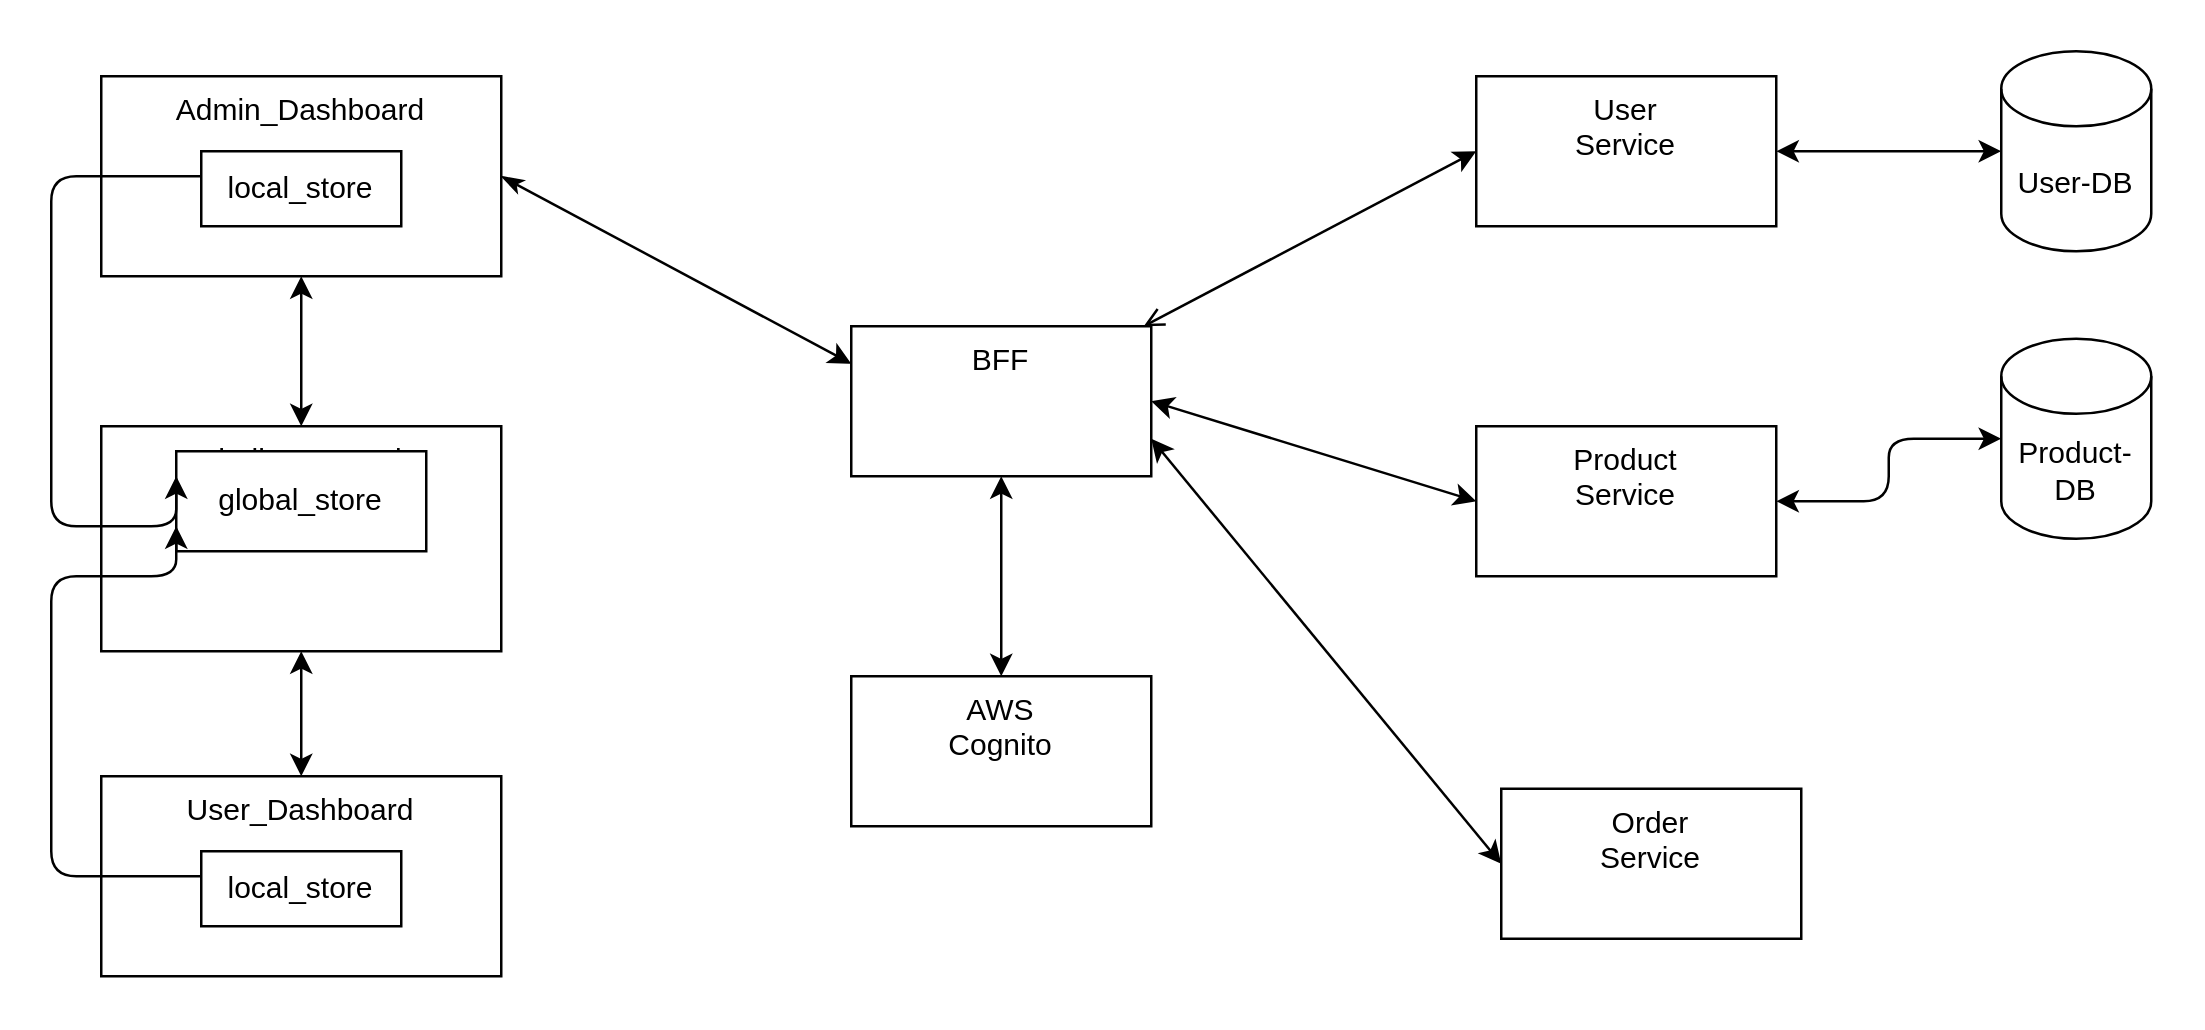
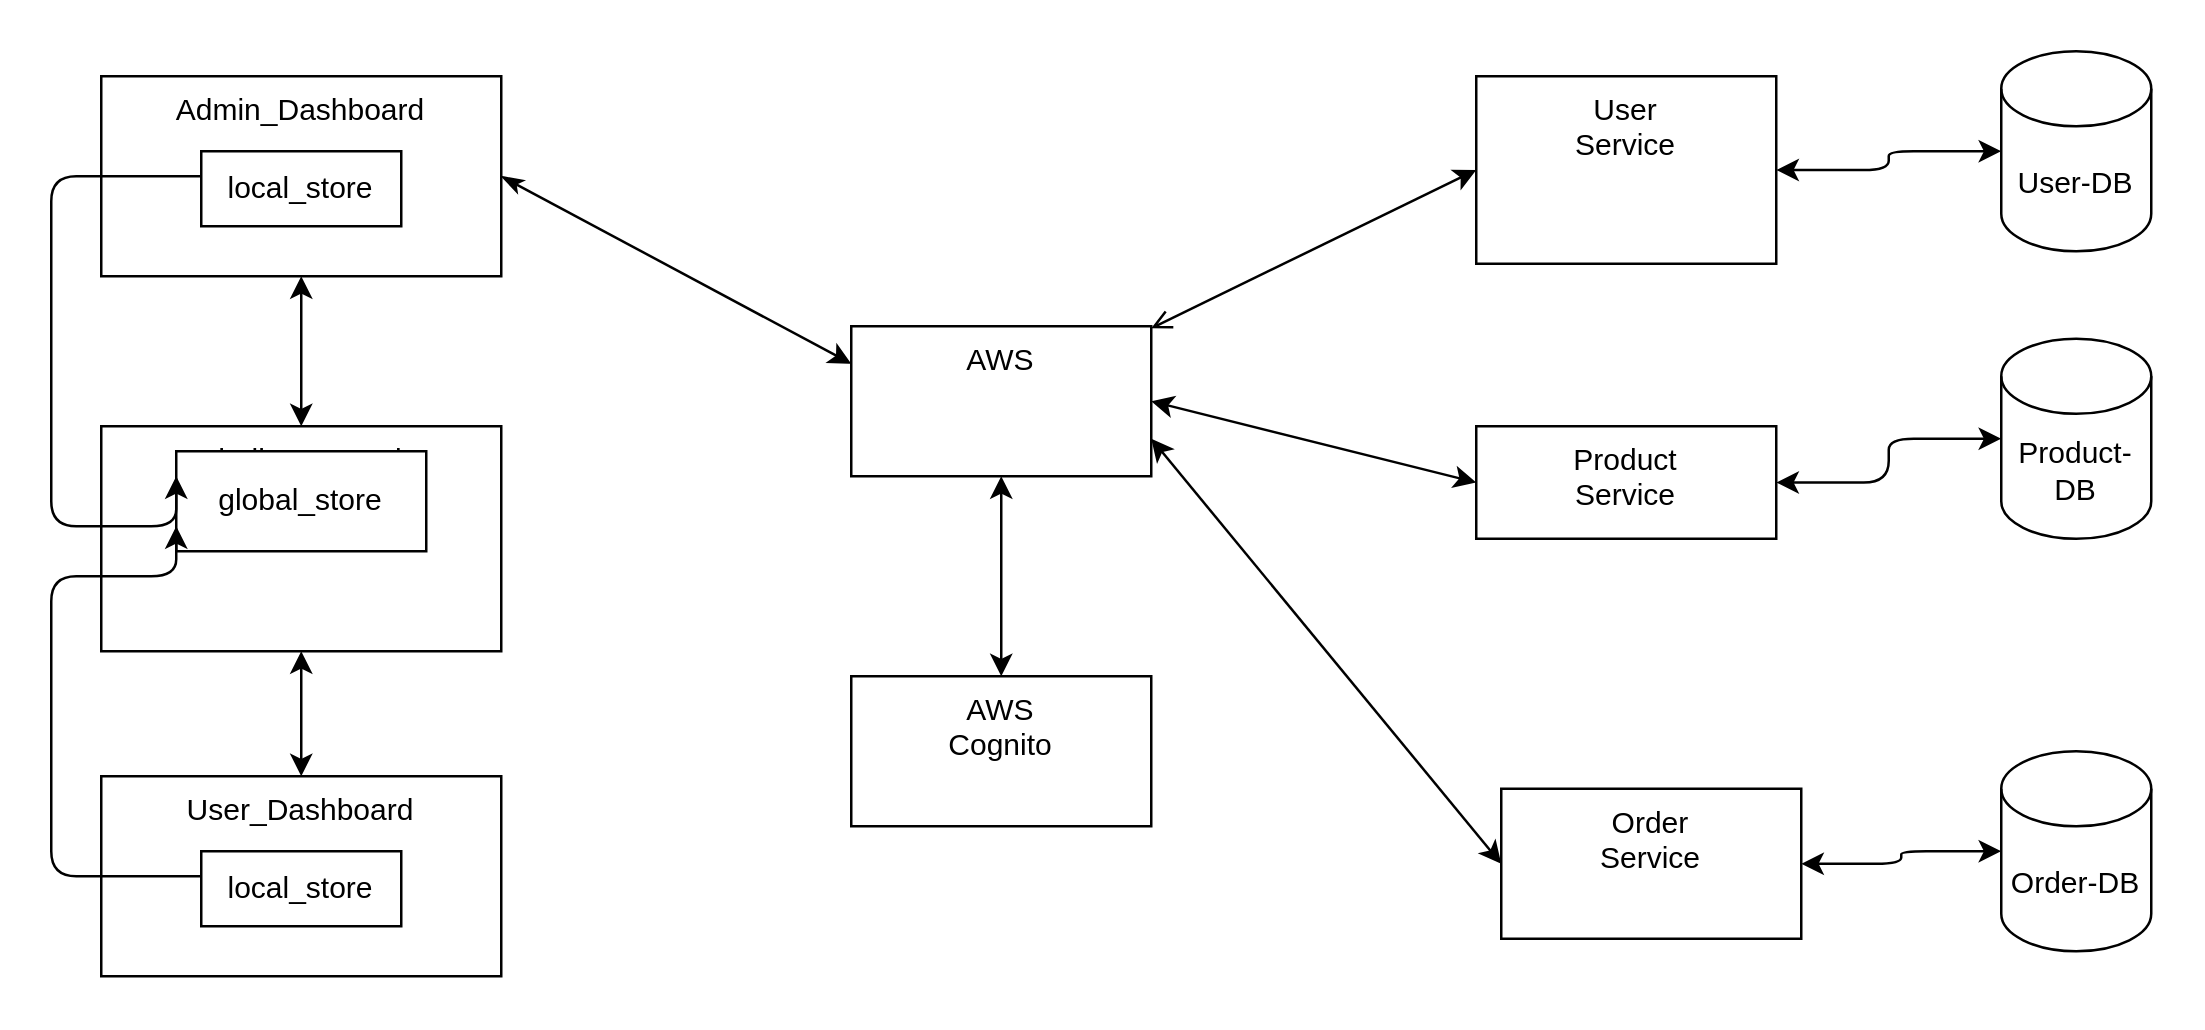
(1626, 151) -> (1626, 170)
(1001, 362) -> (1001, 362)
(1626, 501) -> (1626, 483)
none -> (2076, 851)
none -> (1901, 856)
